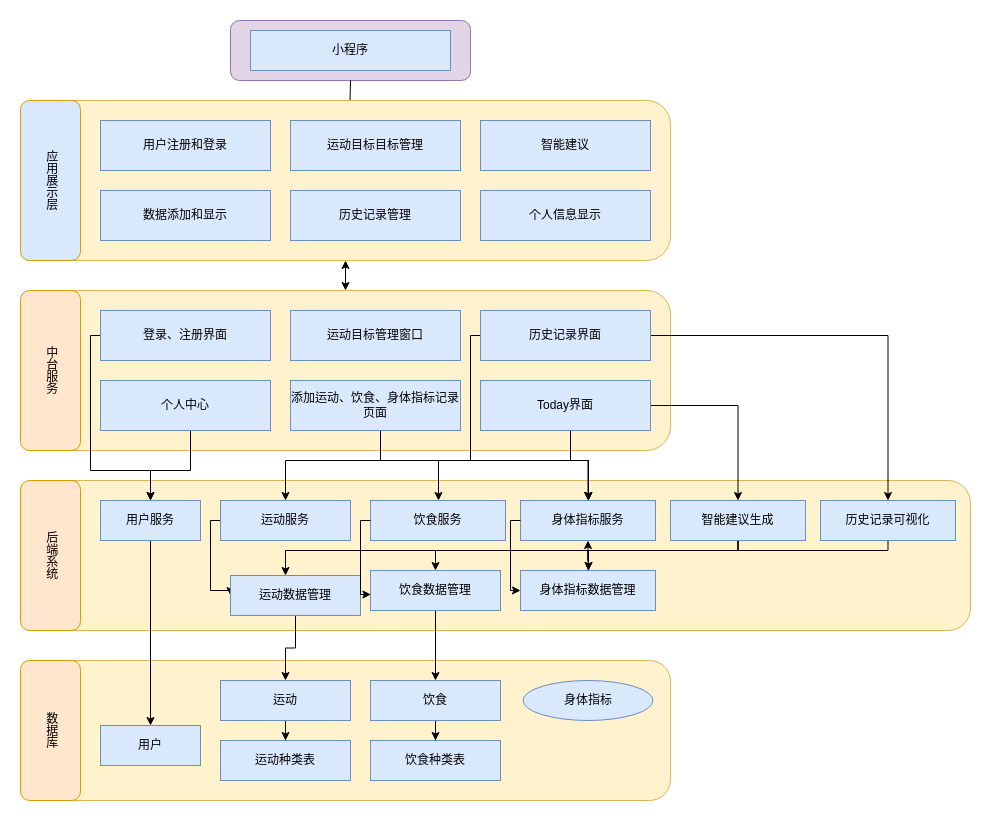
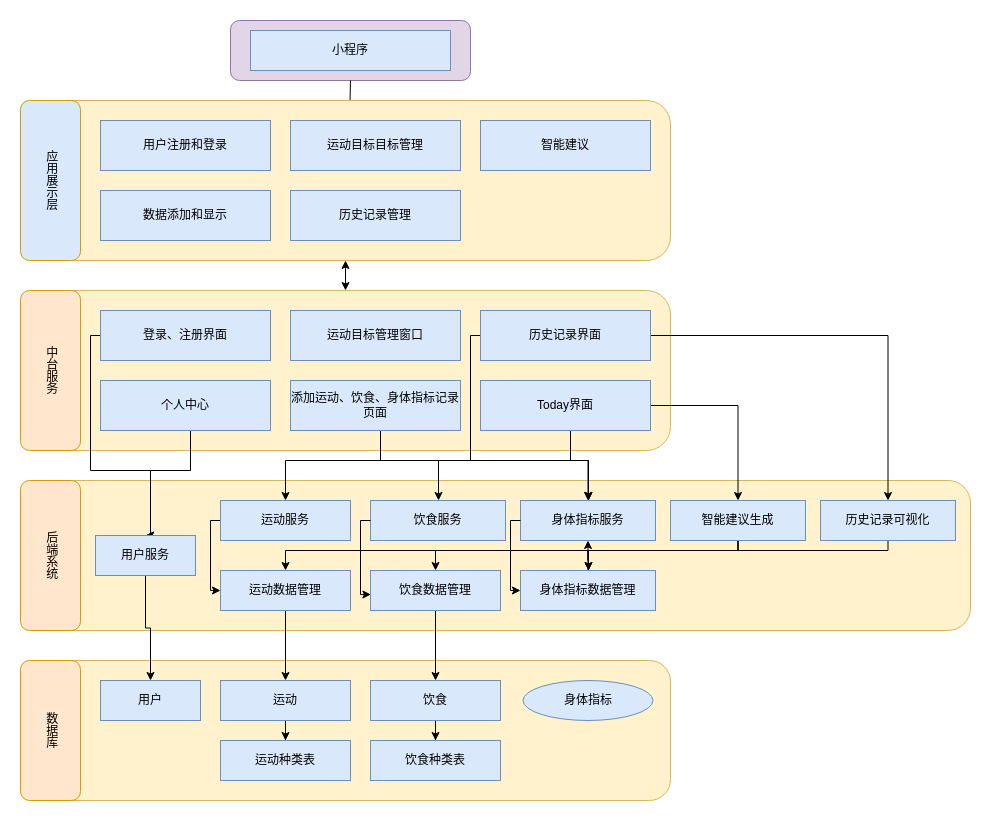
(566, 216) -> none
(151, 521) -> (146, 556)
(296, 596) -> (286, 591)
(151, 746) -> (151, 701)
